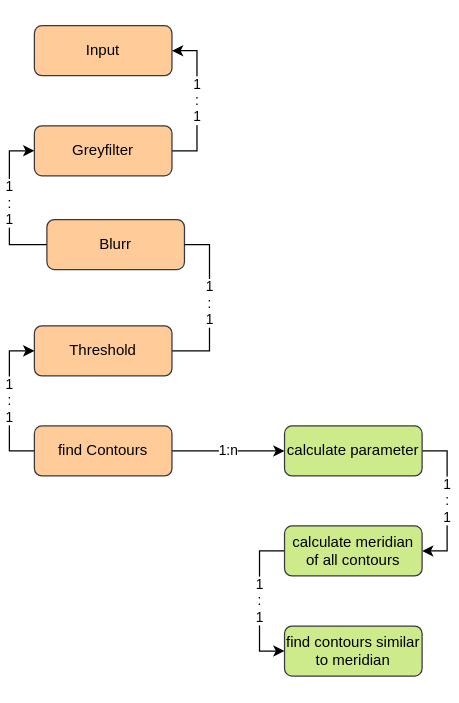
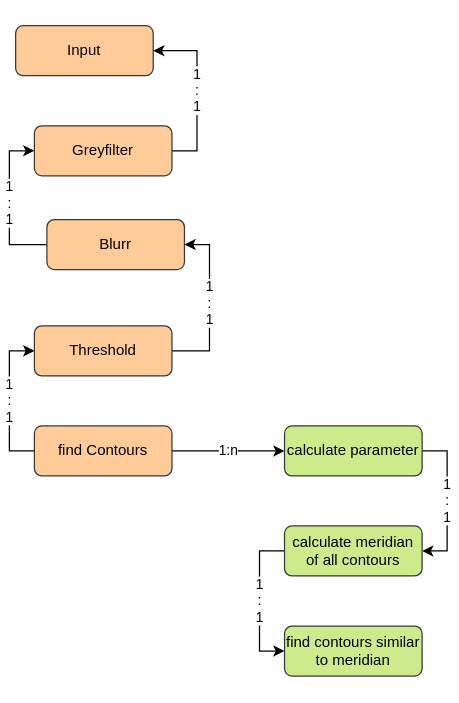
(103, 51) -> (84, 51)
(190, 244) -> (194, 244)
